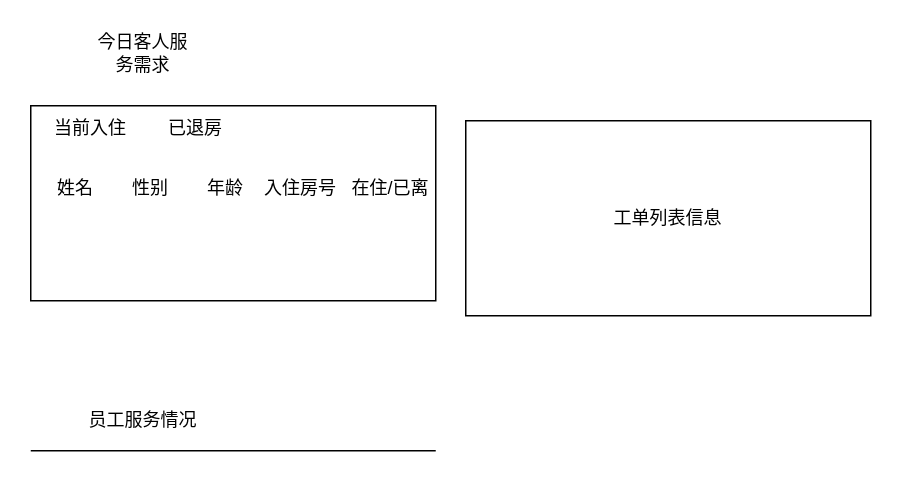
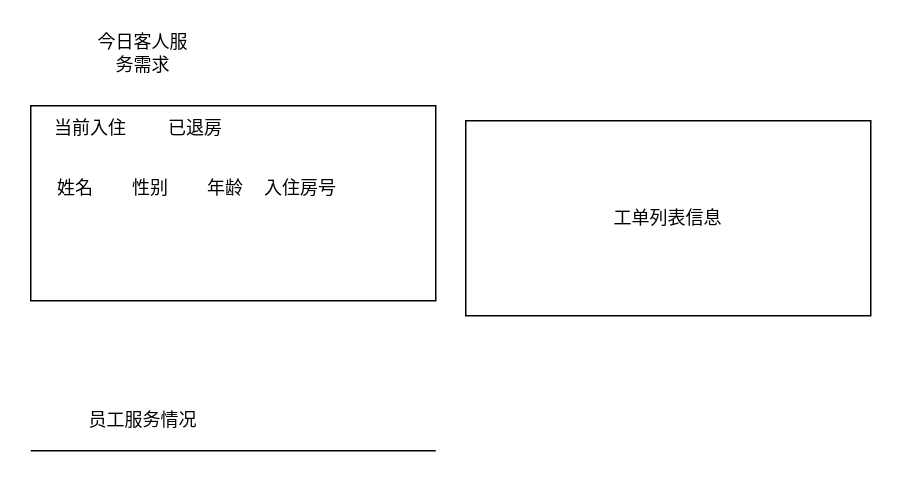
(391, 188) -> none
